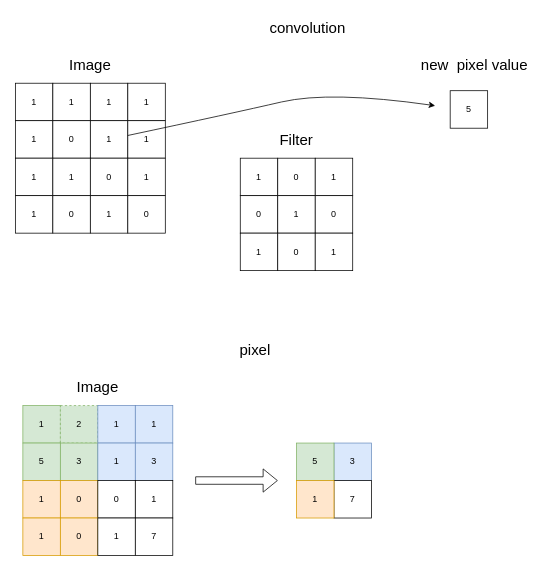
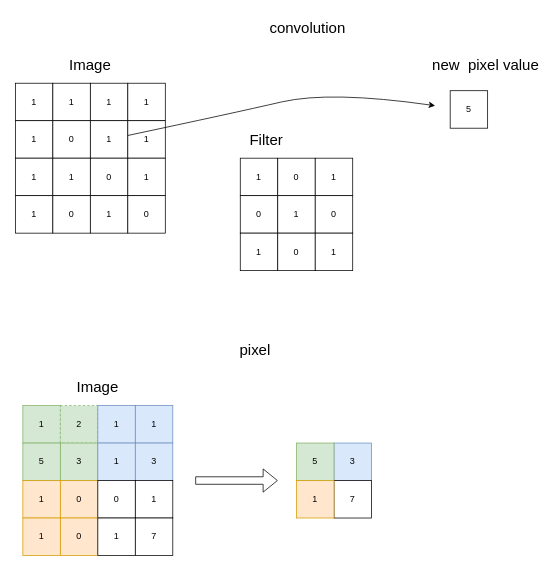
(475, 64) -> (486, 64)
(297, 139) -> (267, 139)
